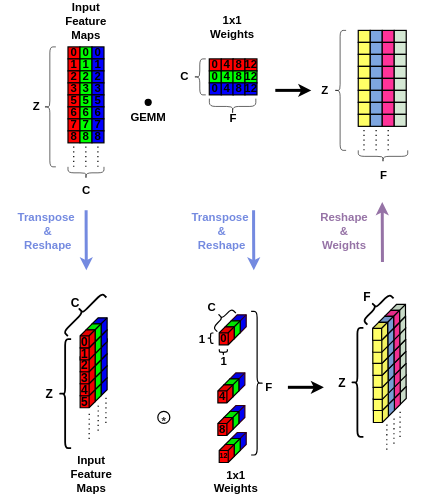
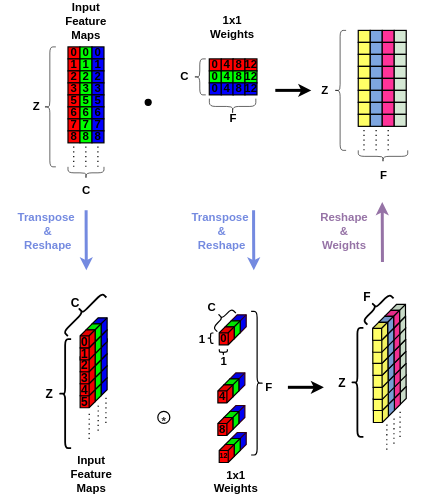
(148, 117) -> none
